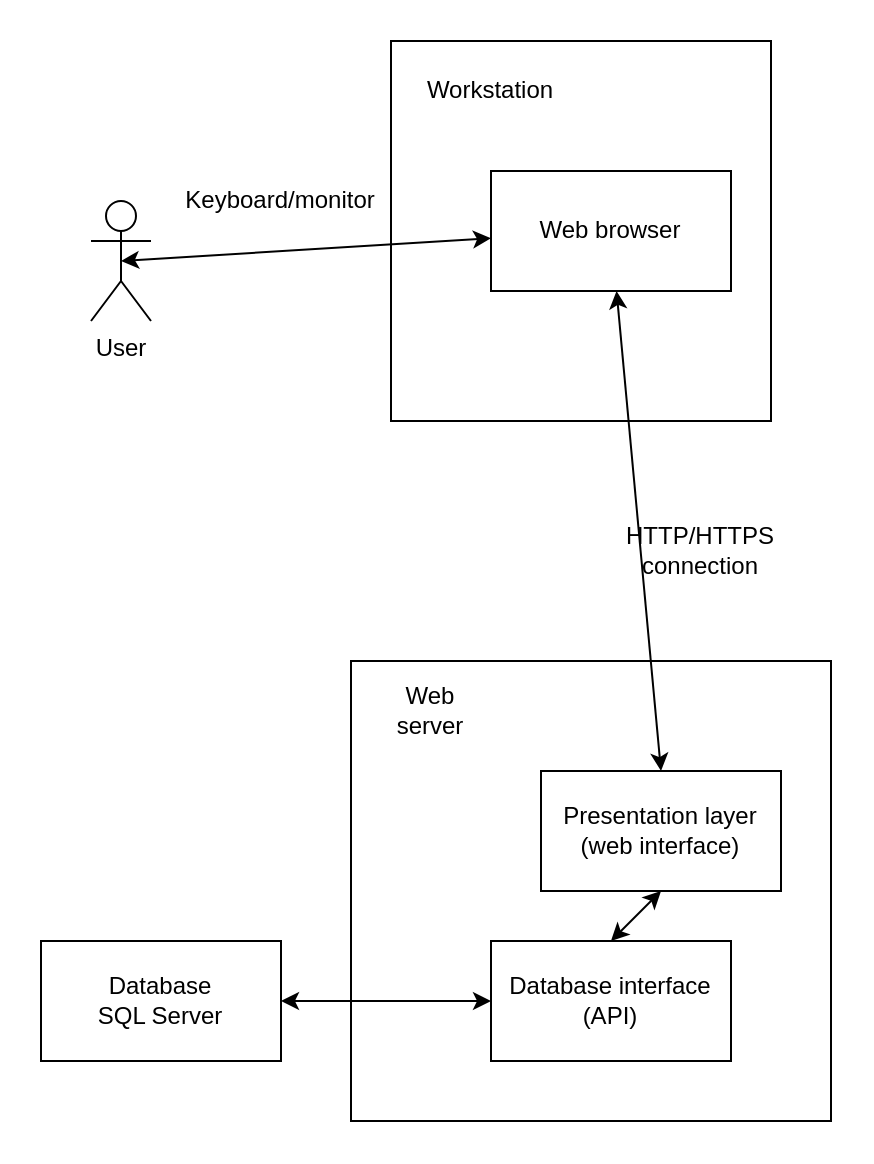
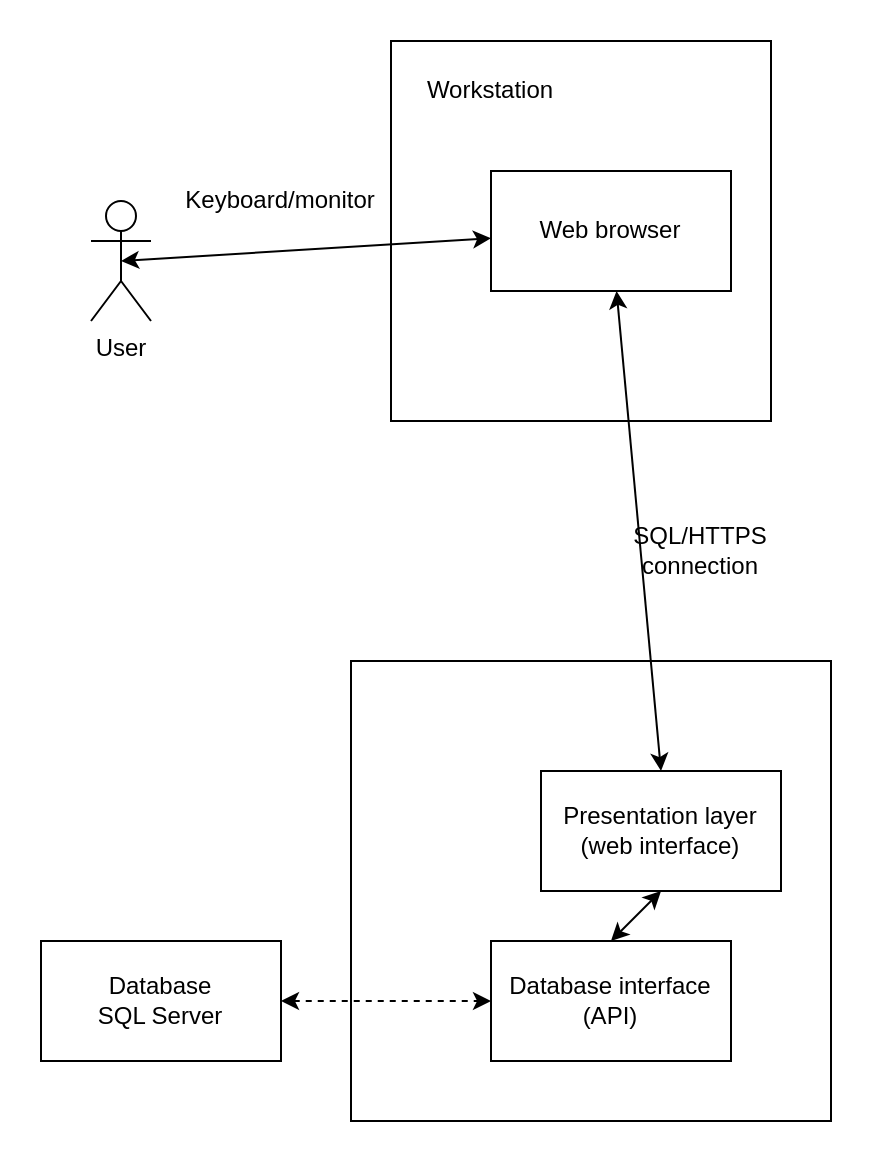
(701, 551) -> (701, 551)
(431, 711) -> none
(386, 1001) -> (386, 1001)
